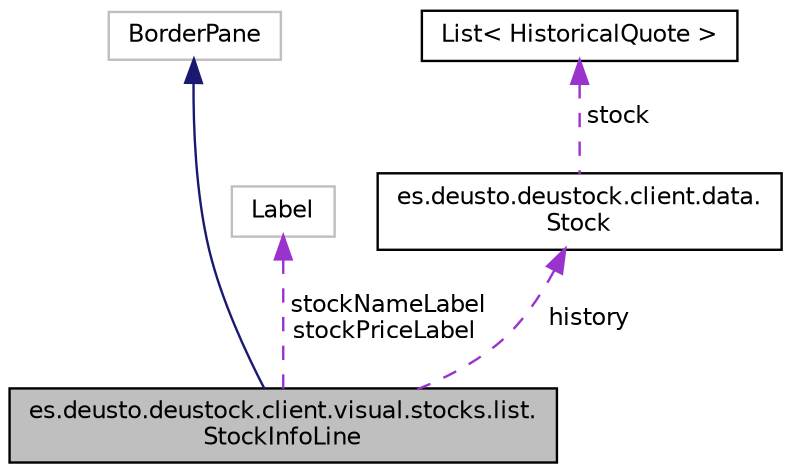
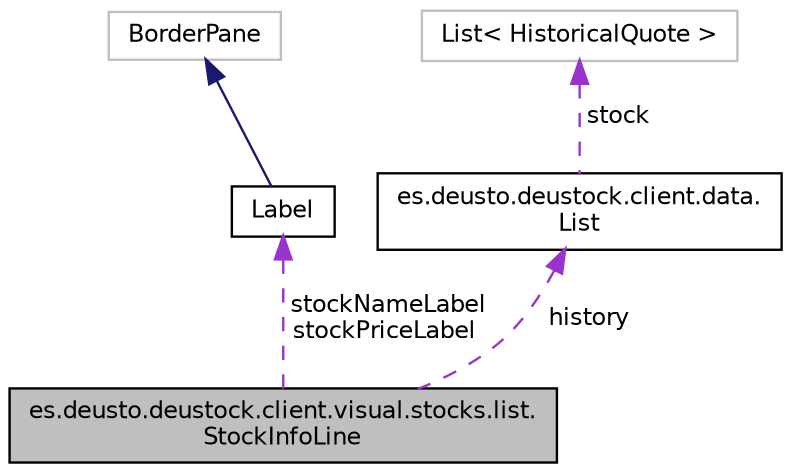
(580, 36) -> (580, 36)
(283, 212) -> (283, 212)
(580, 212) -> (580, 212)
(207, 241) -> (244, 134)
